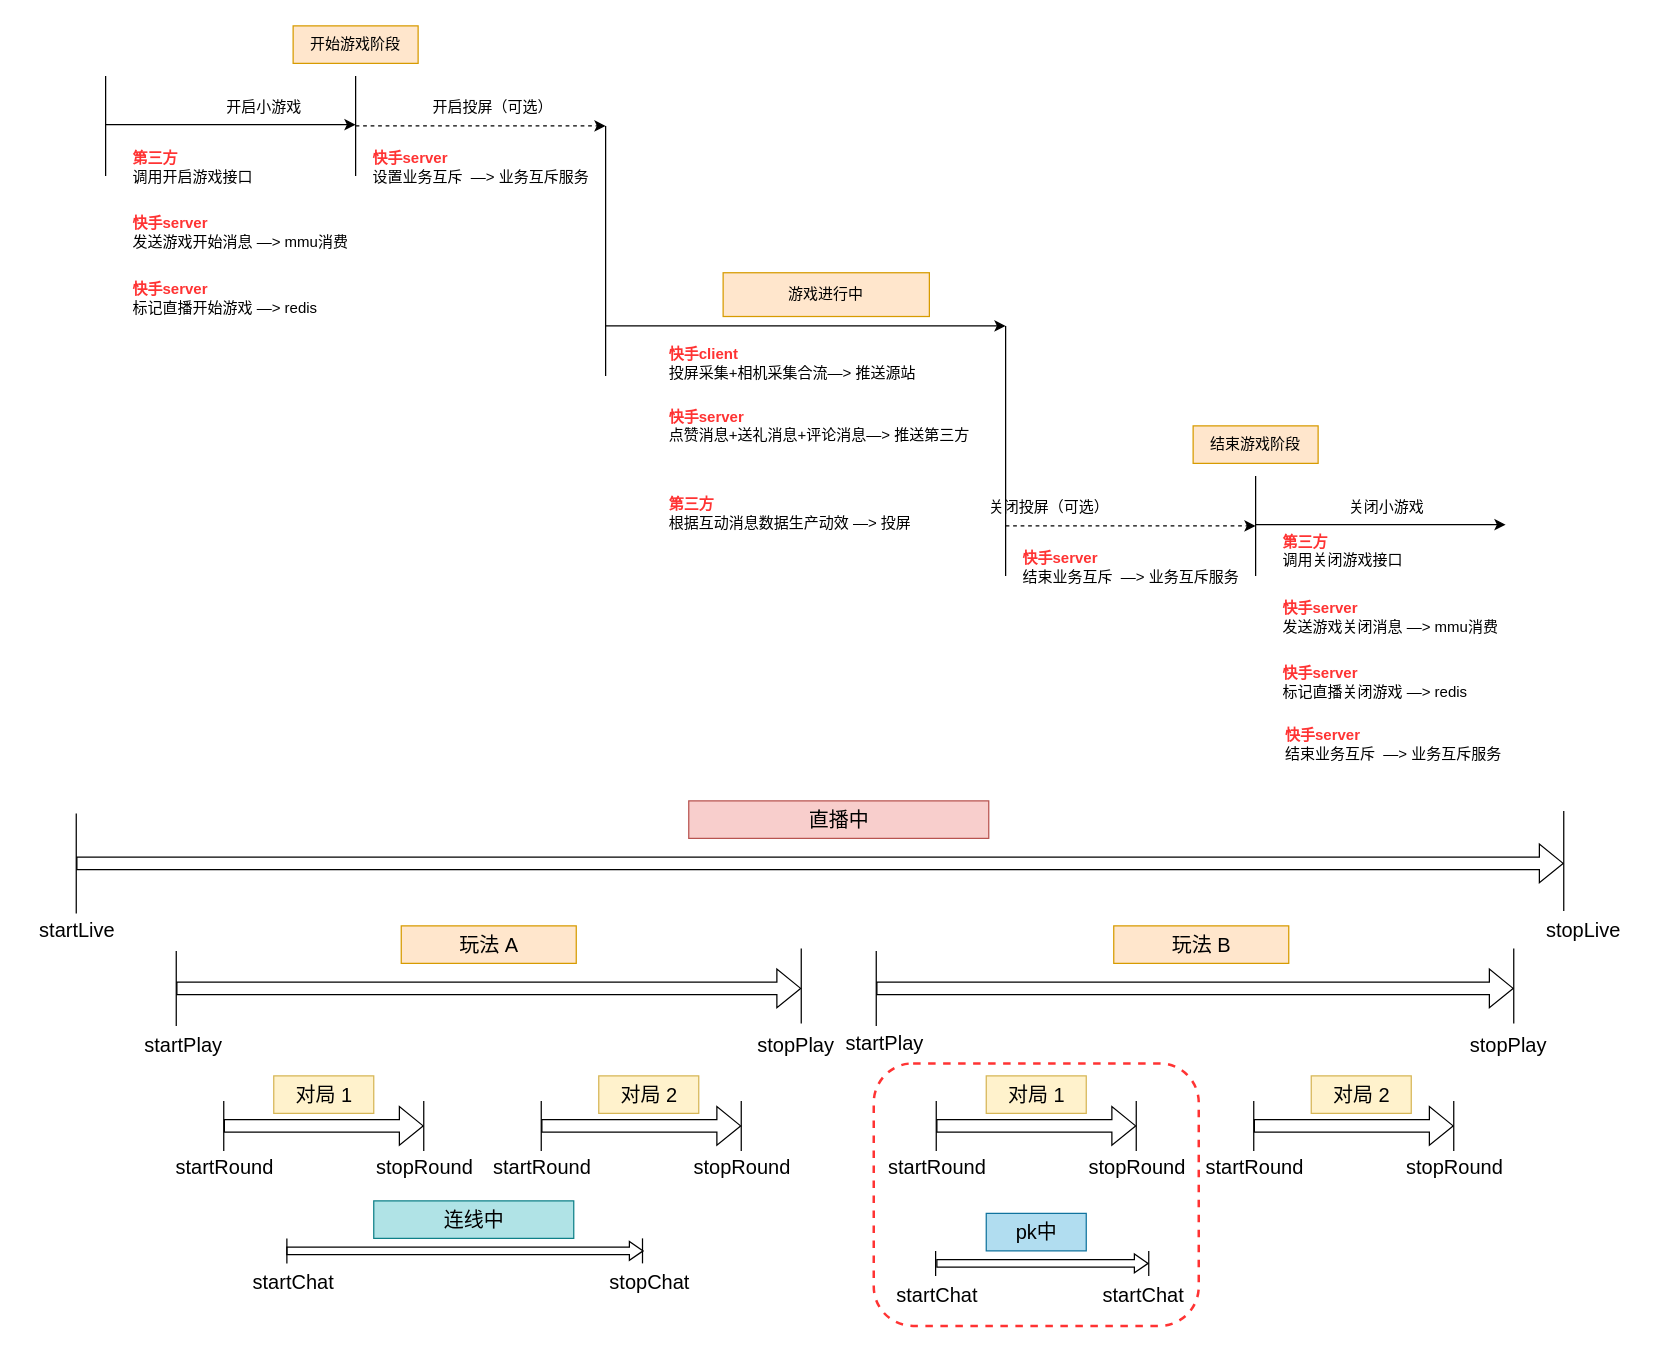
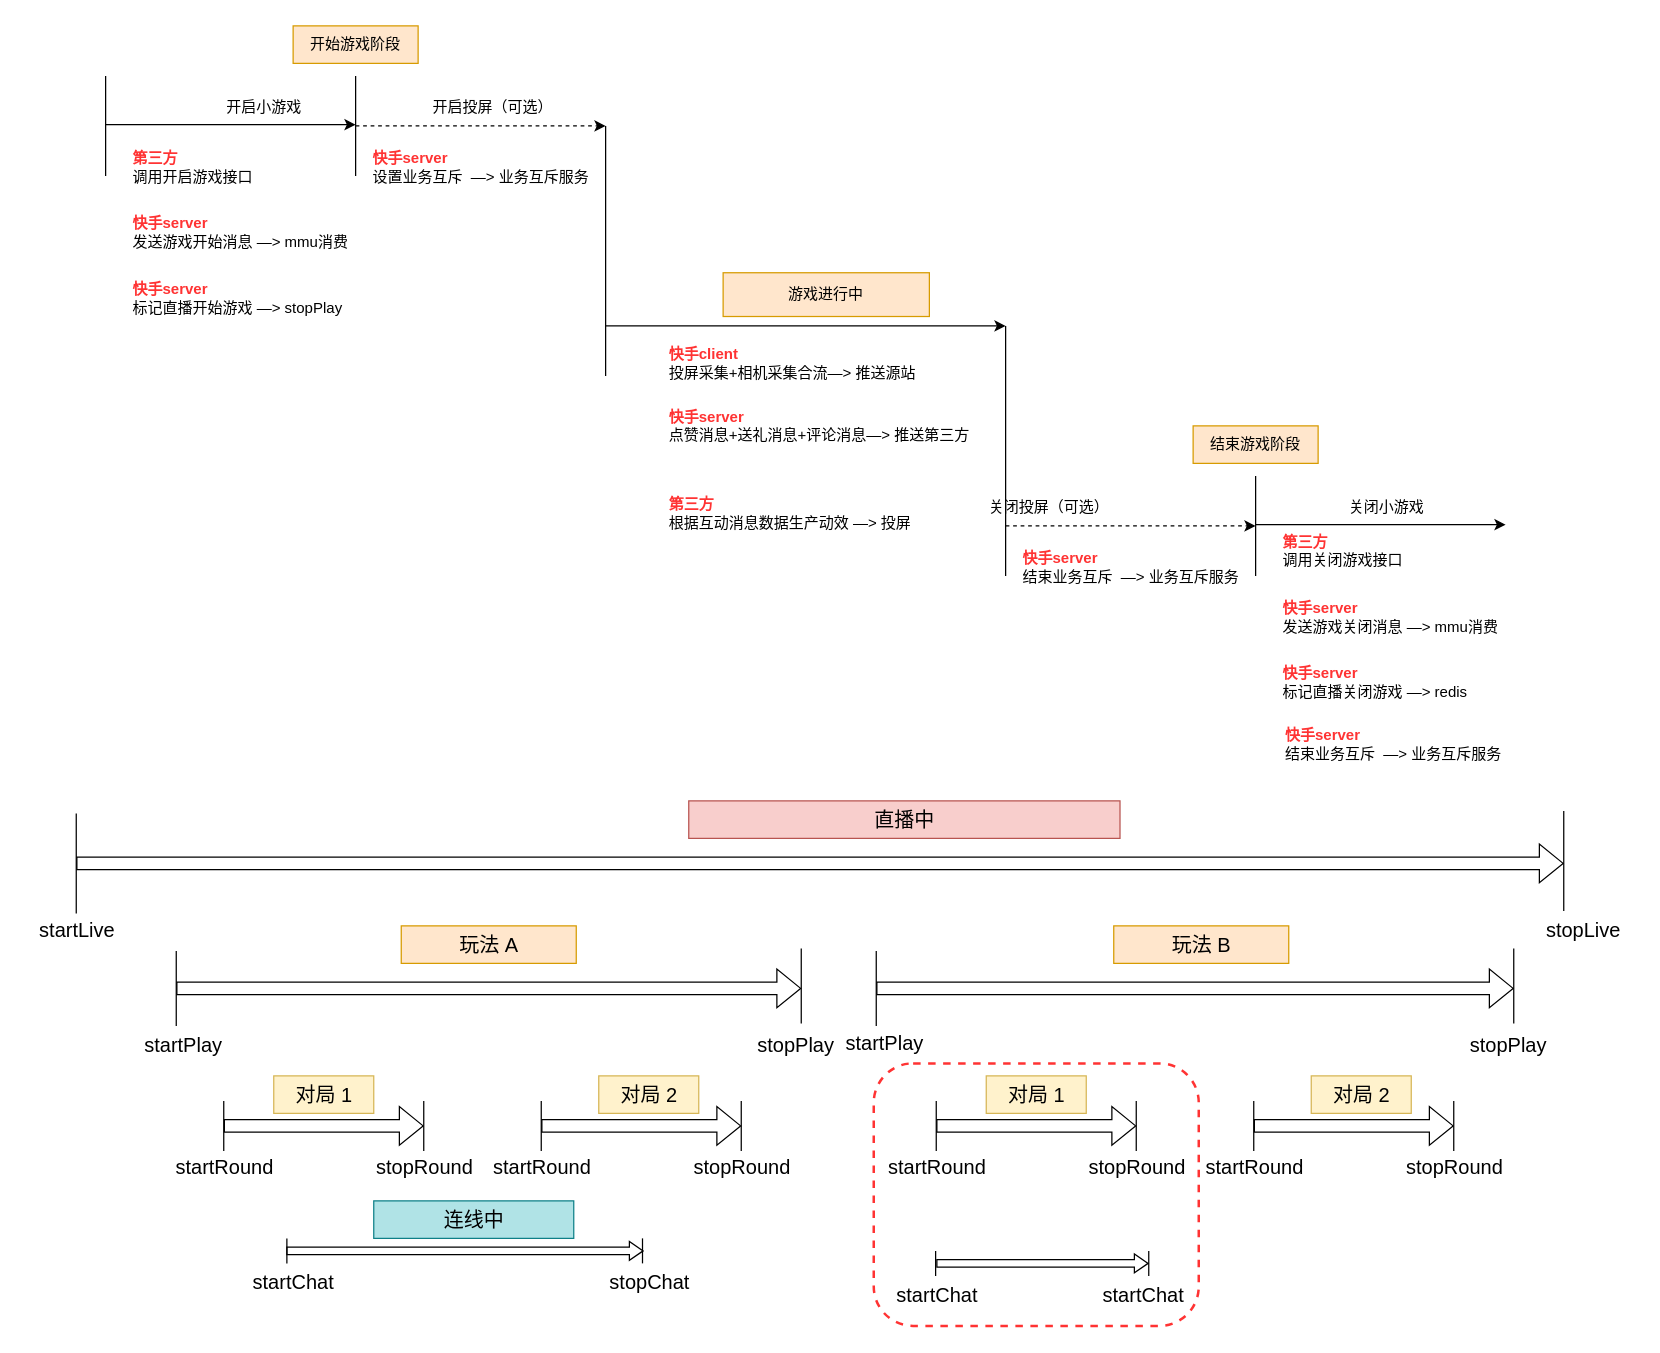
(225, 298) -> (238, 298)
(839, 819) -> (904, 819)
(1036, 1232) -> none
